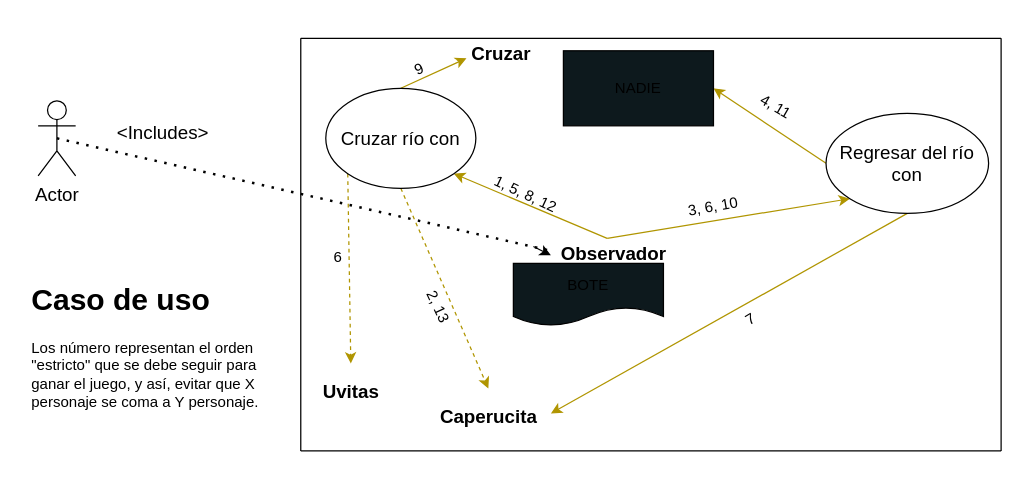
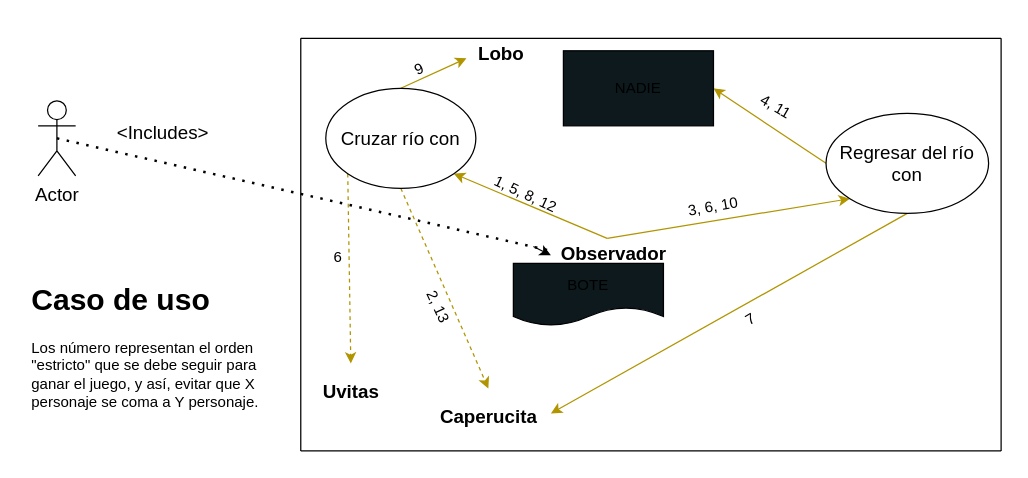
(501, 51) -> (501, 51)
